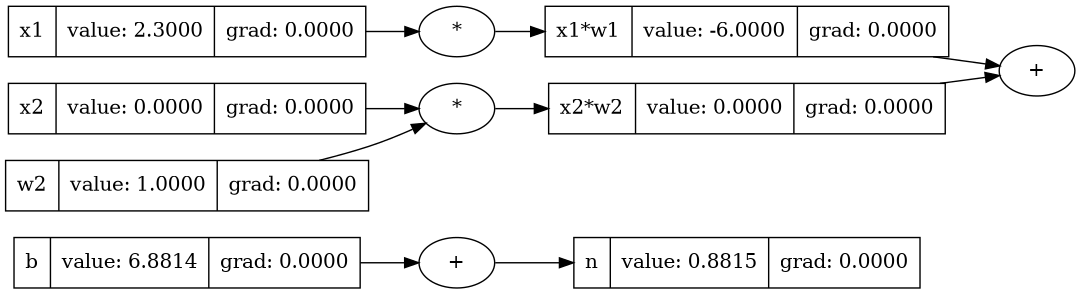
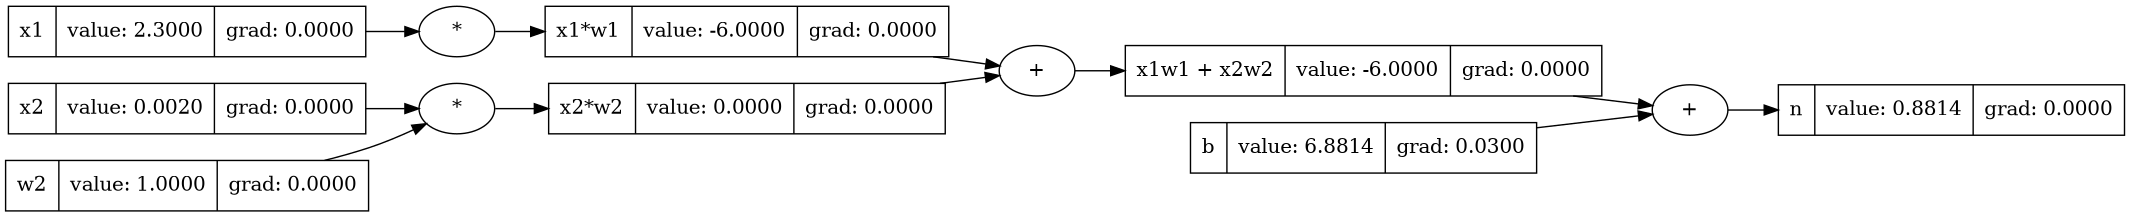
none -> (1364, 71)
(135, 108) -> (135, 108)
(284, 262) -> (1461, 147)
(689, 262) -> (1894, 109)
